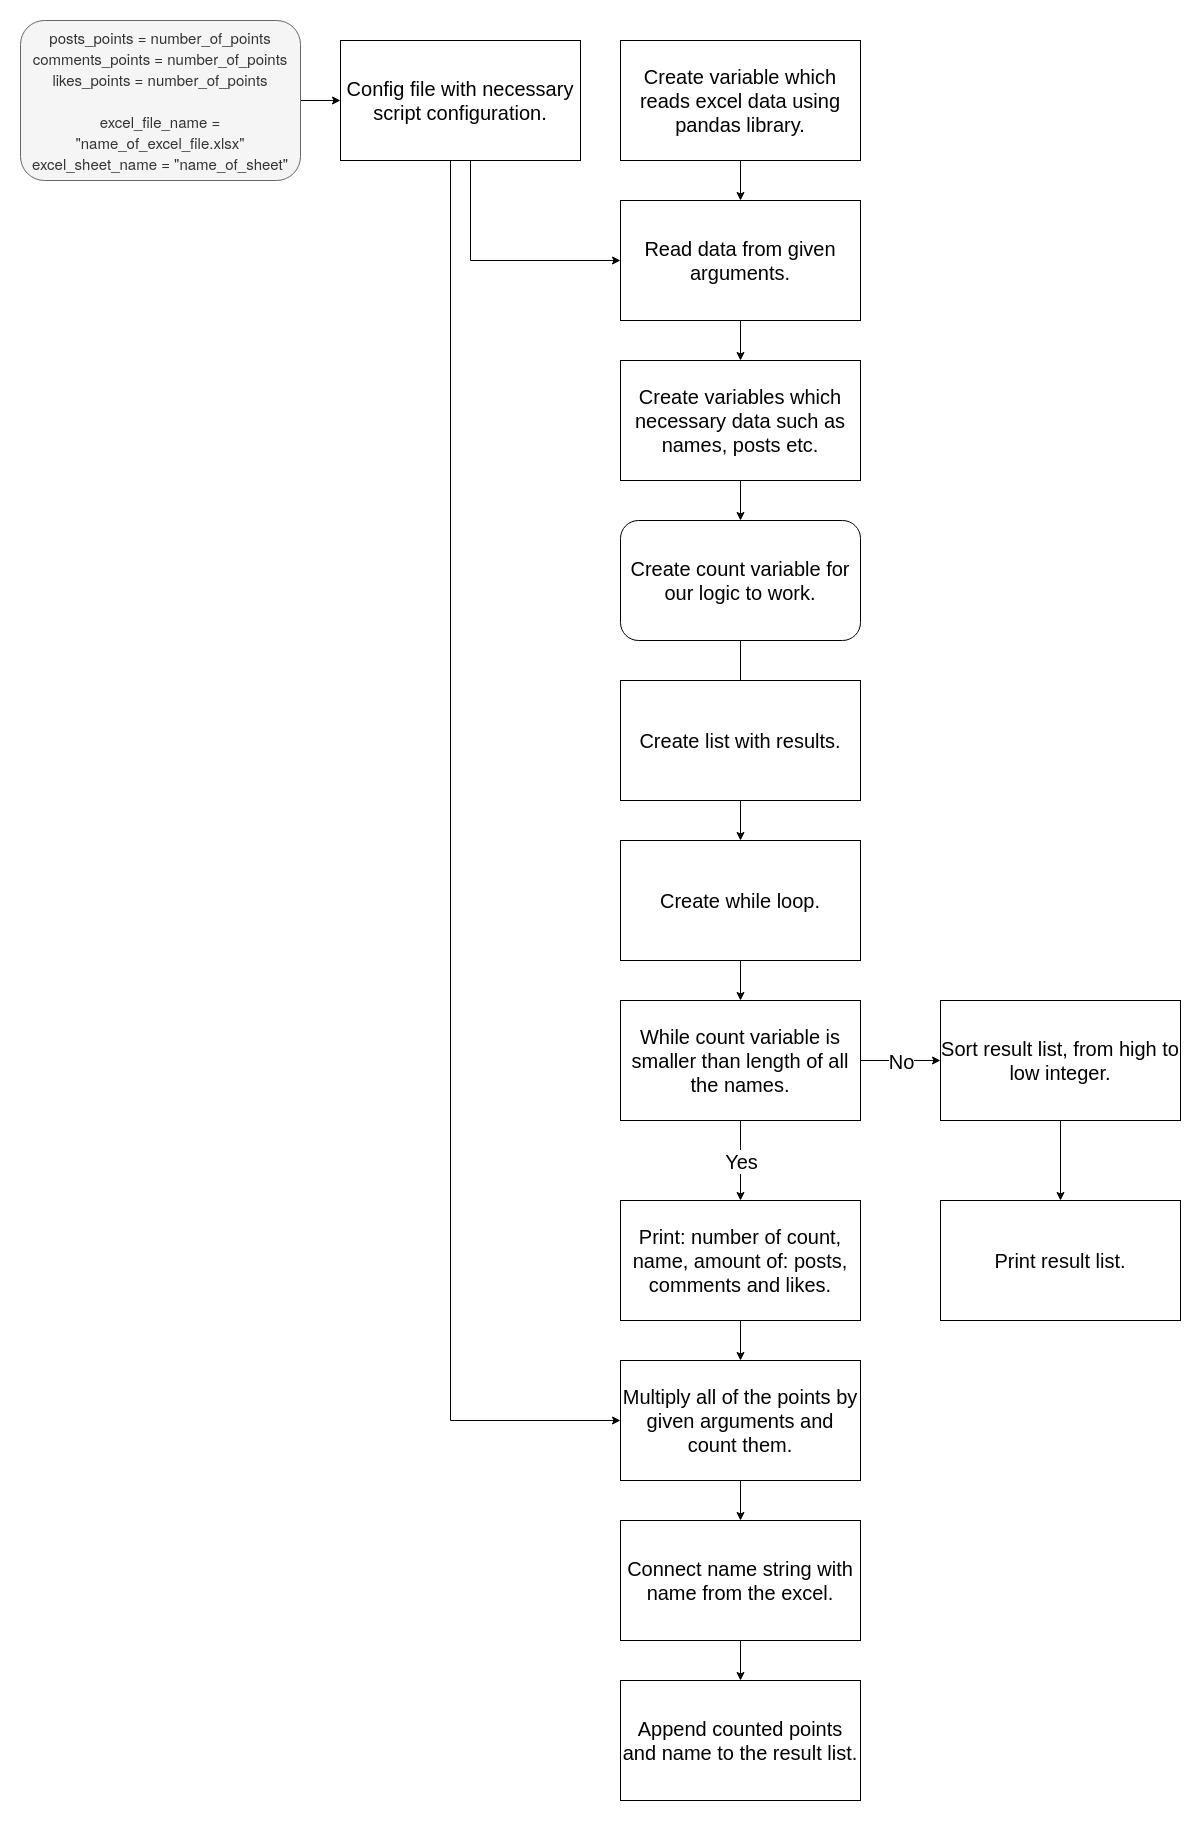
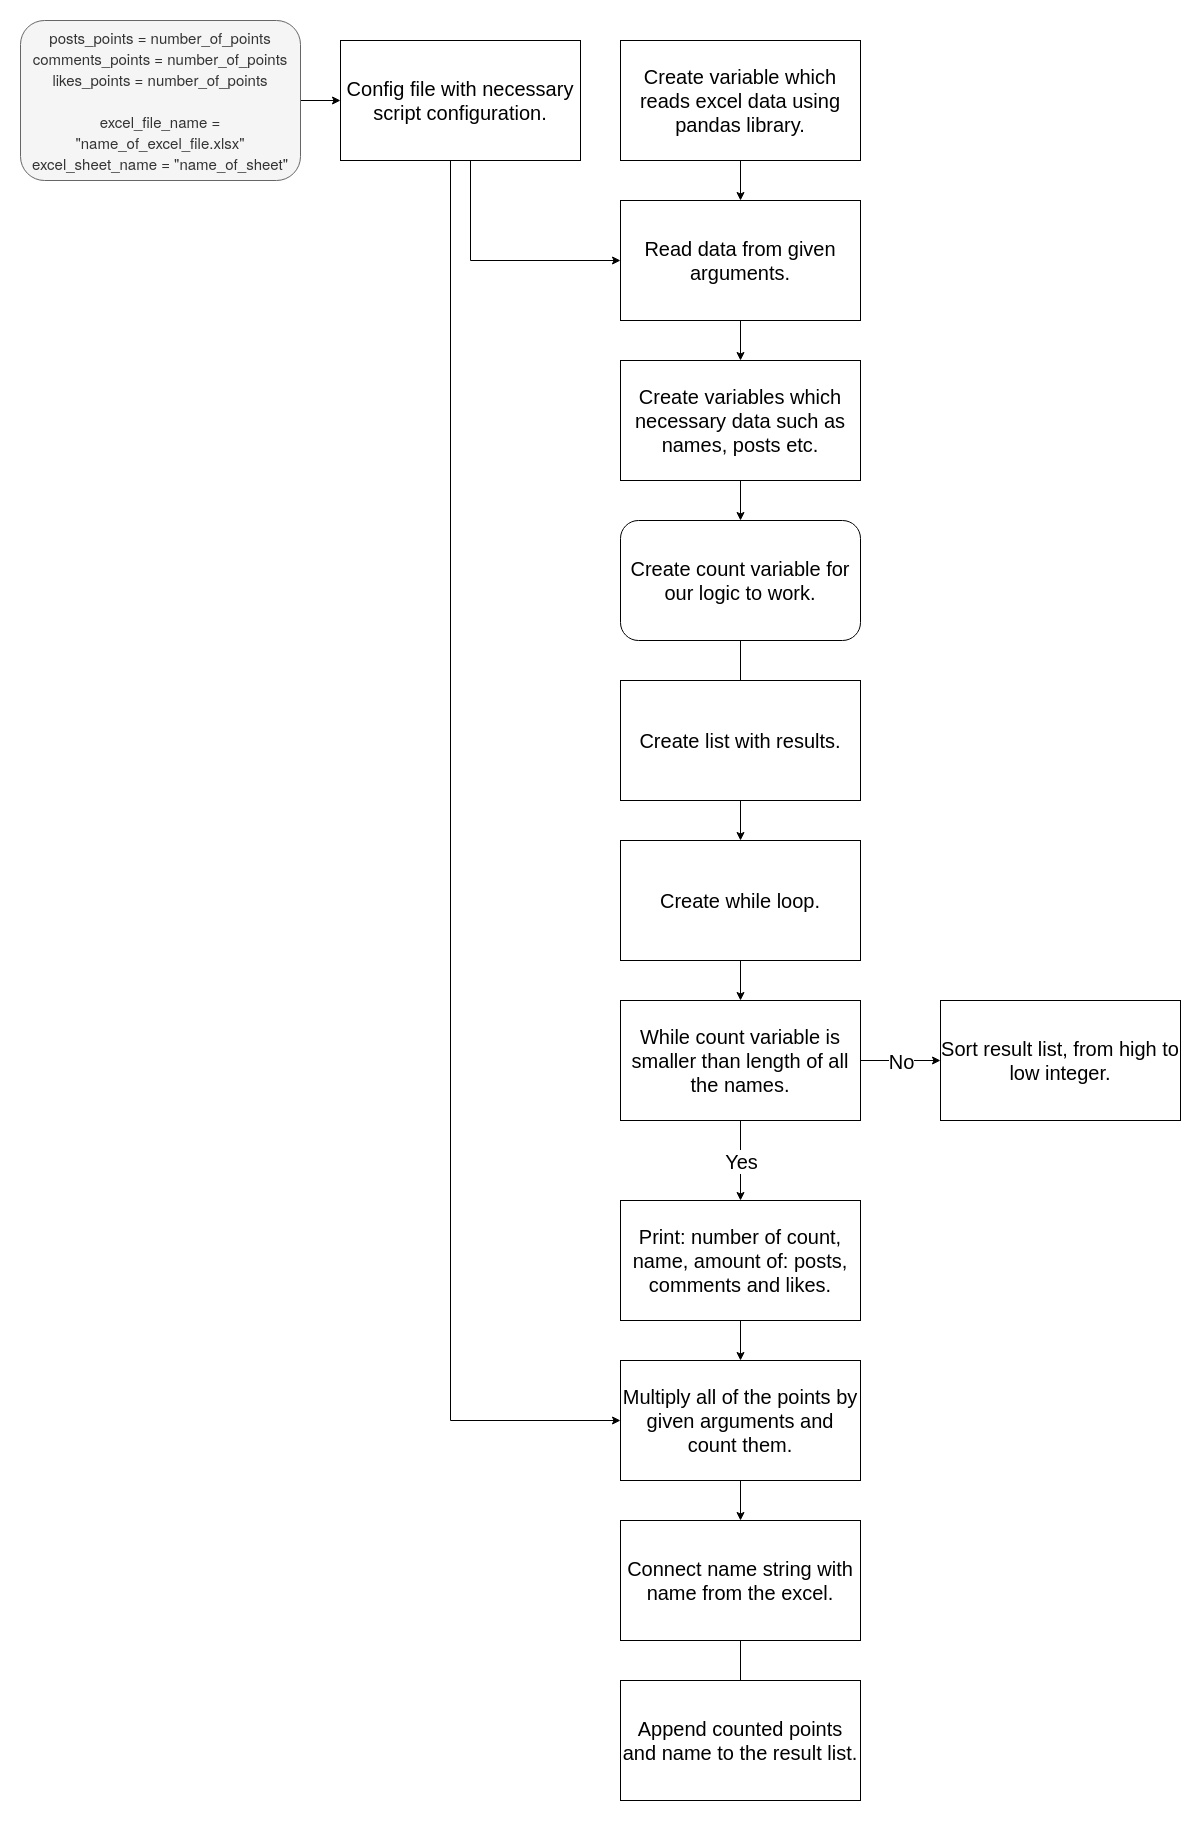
(1061, 1157) -> none
(1061, 1261) -> none
(741, 1672) -> (741, 1675)
